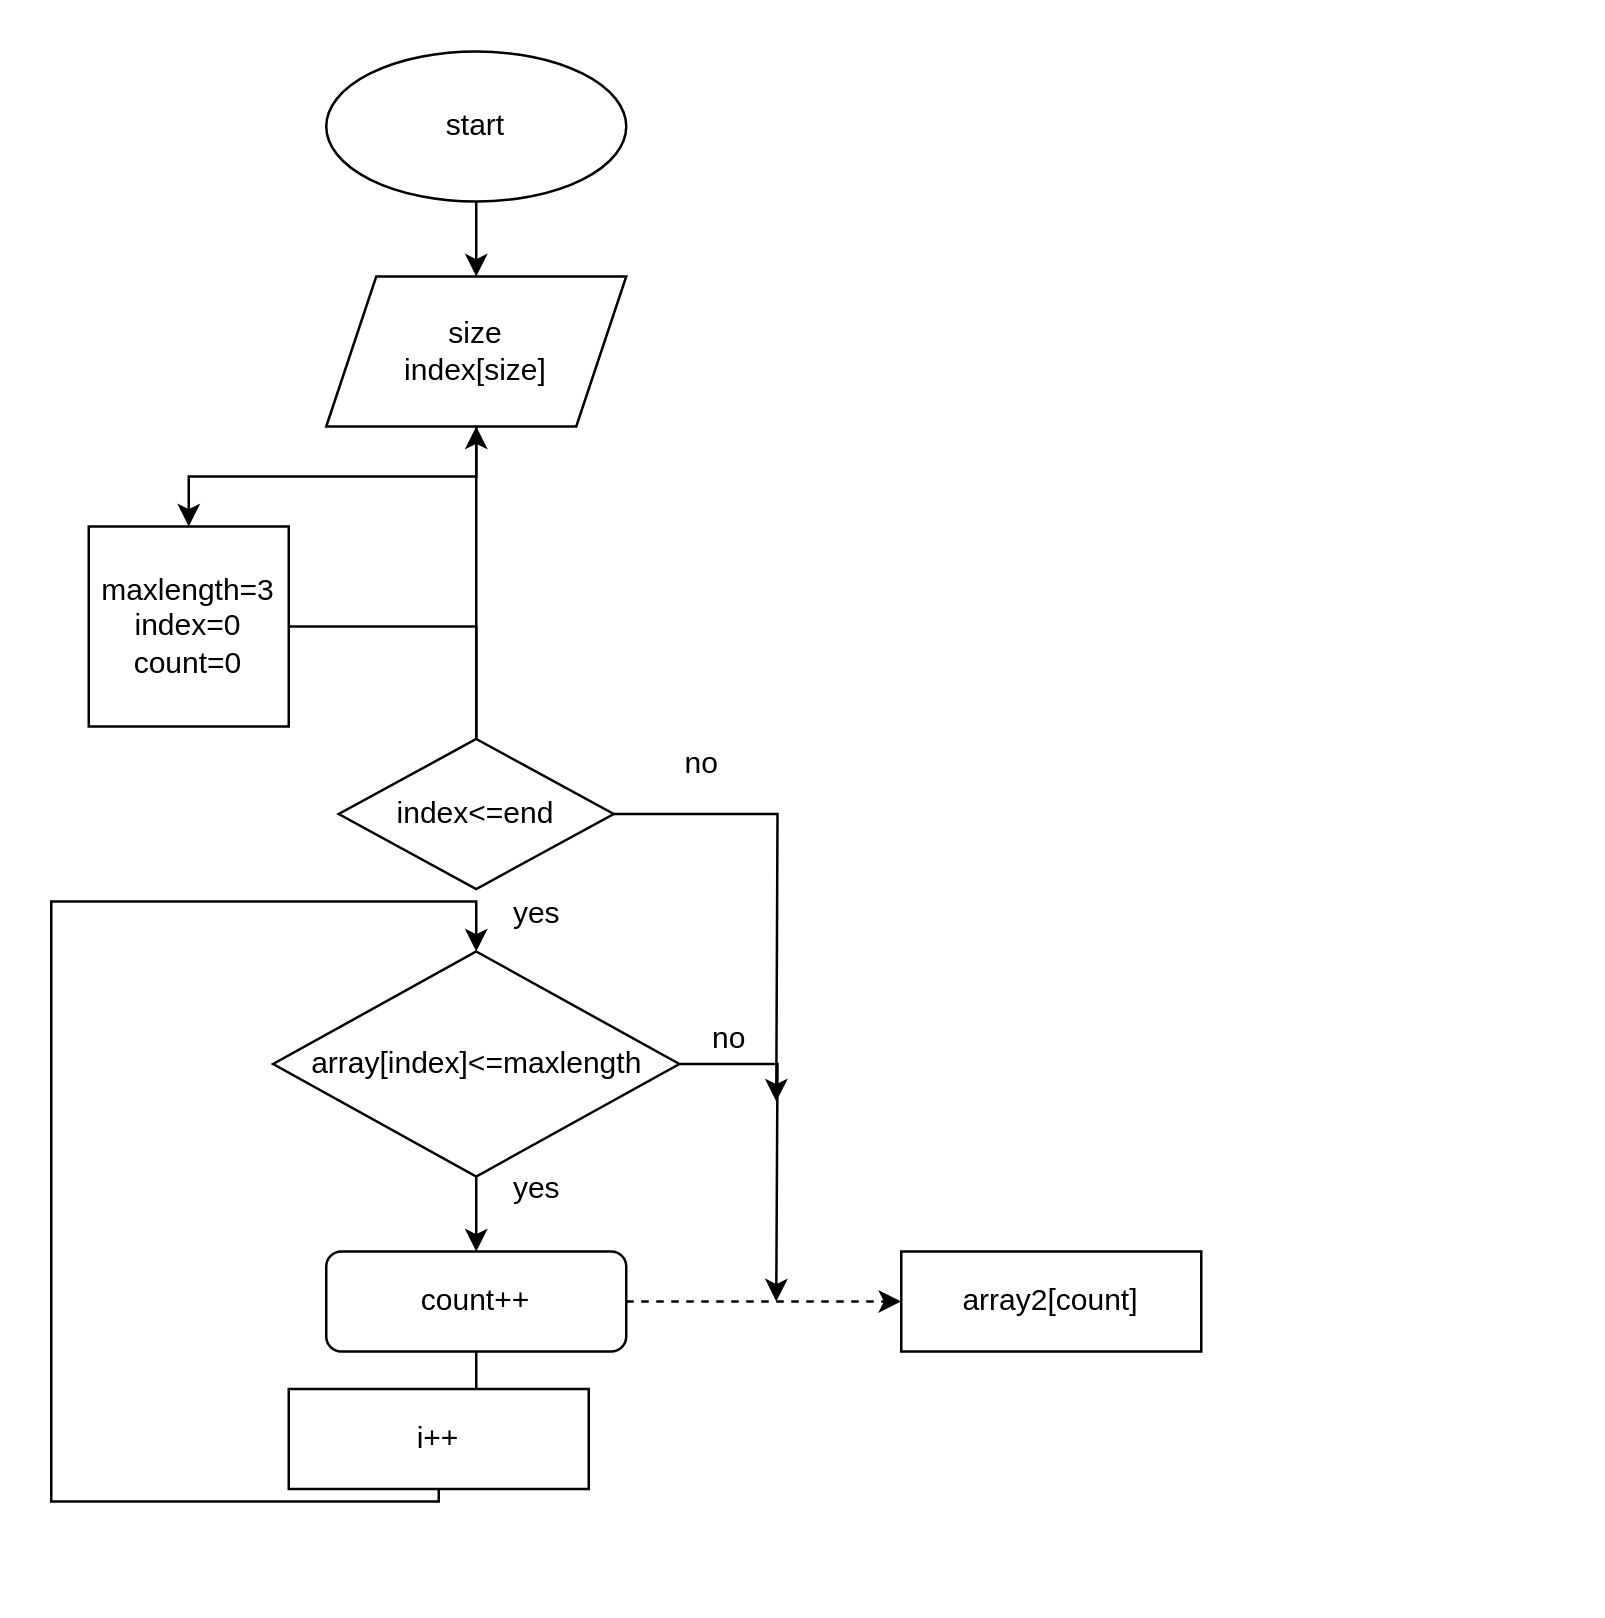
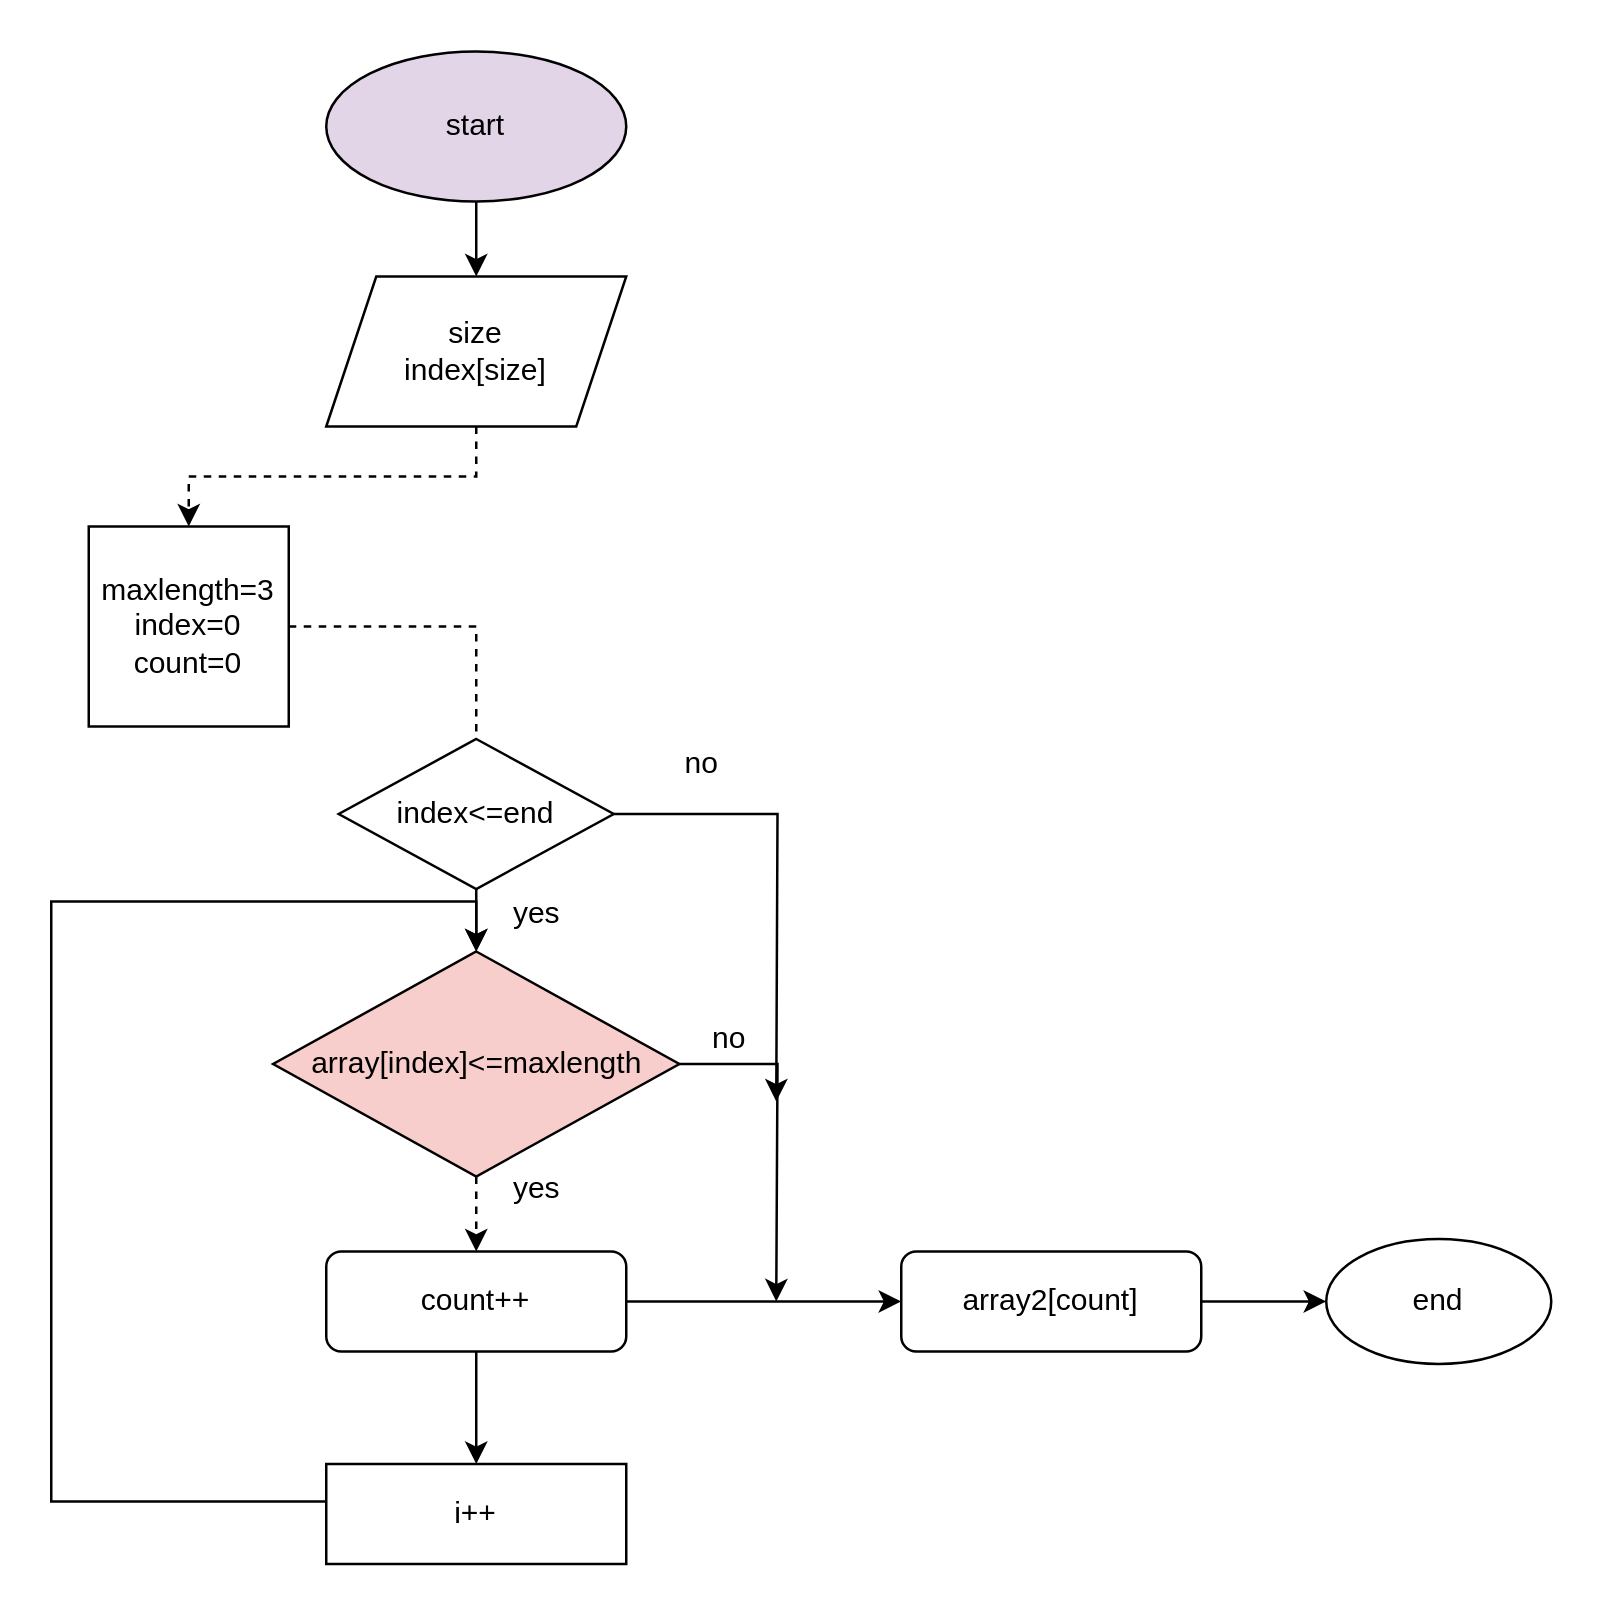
(476, 126) -> (476, 126)
(314, 476) -> (314, 476)
(476, 551) -> (476, 893)
(380, 626) -> (380, 626)
(476, 1064) -> (476, 1064)
(476, 1207) -> (476, 1207)
(757, 1301) -> (757, 1301)
(1051, 1301) -> (1051, 1301)
none -> (1255, 1301)
none -> (1439, 1301)
(439, 1439) -> (476, 1514)
